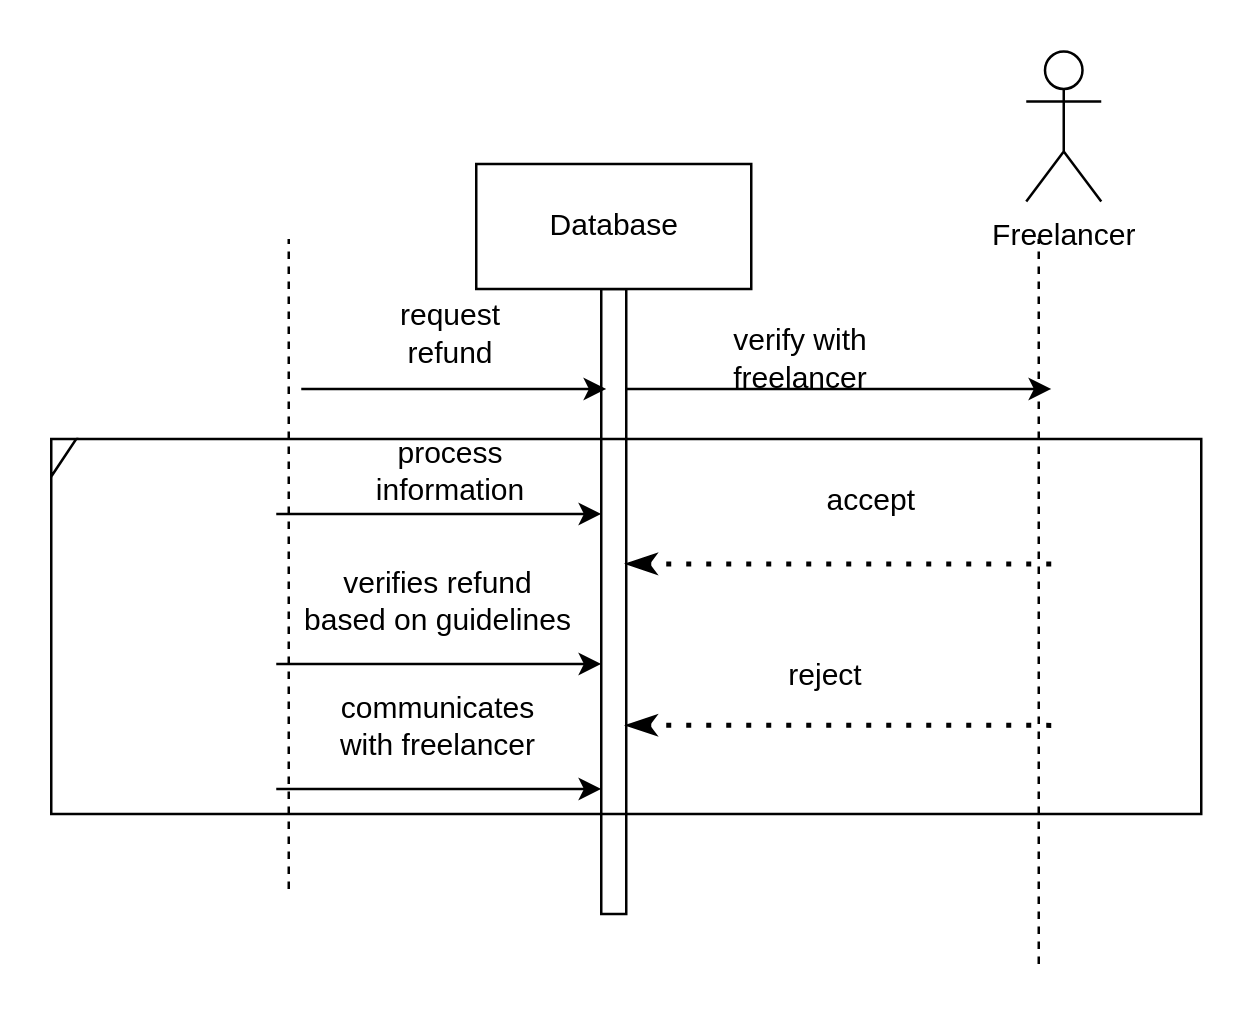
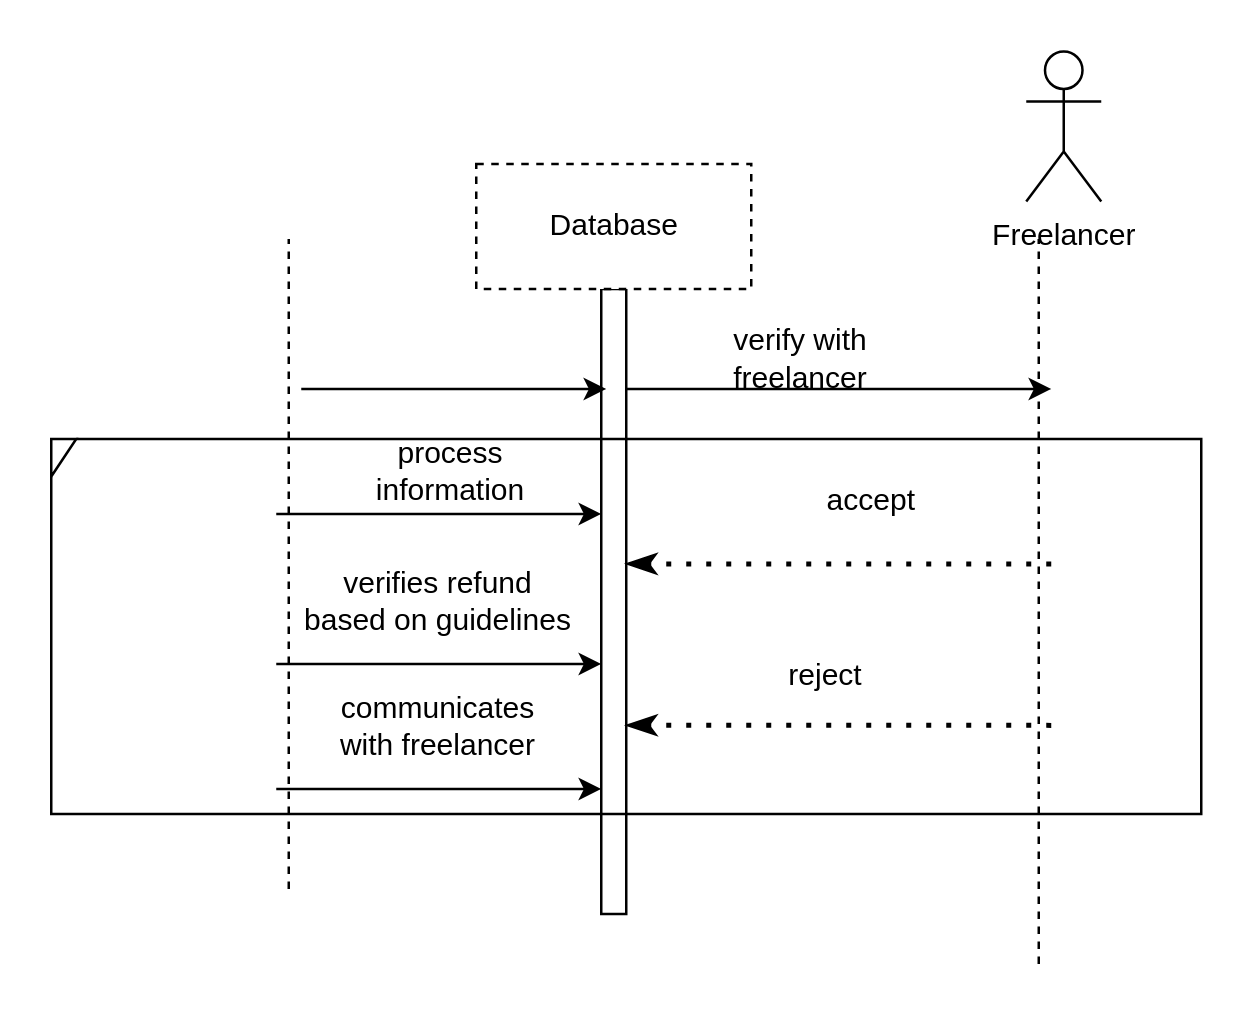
(614, 226) -> (614, 226)
(451, 333) -> none
